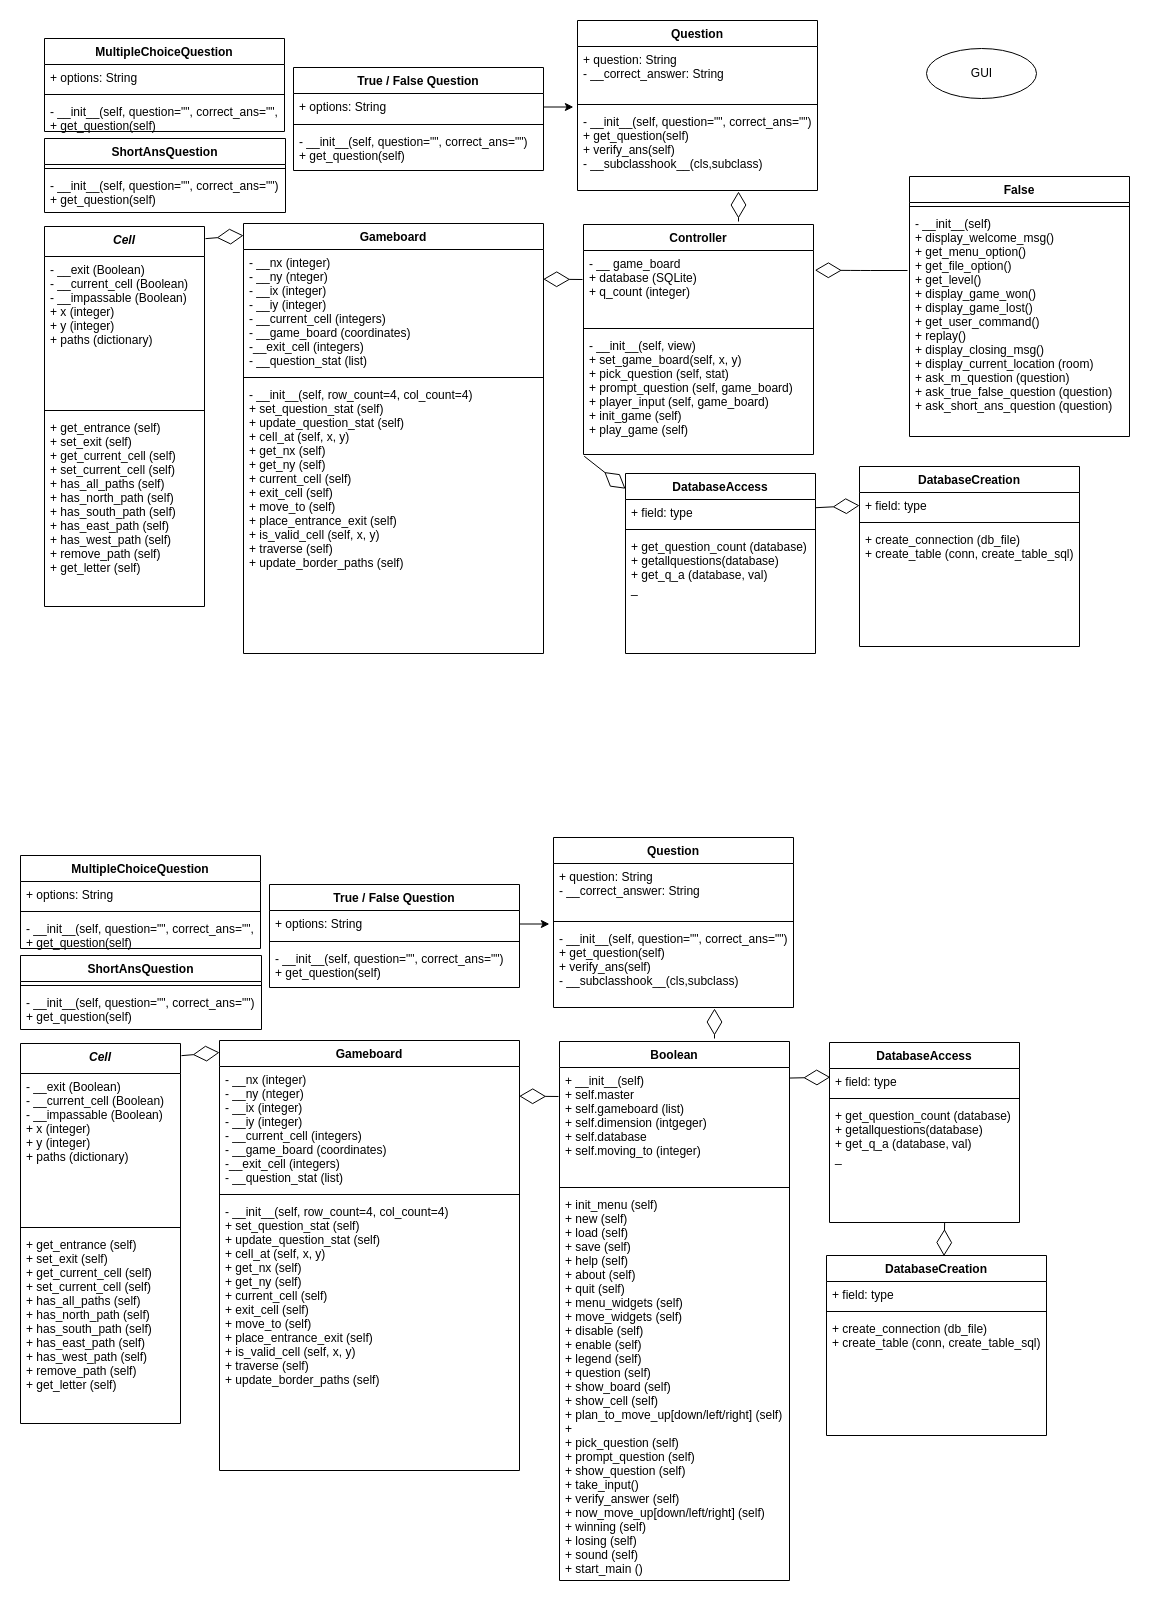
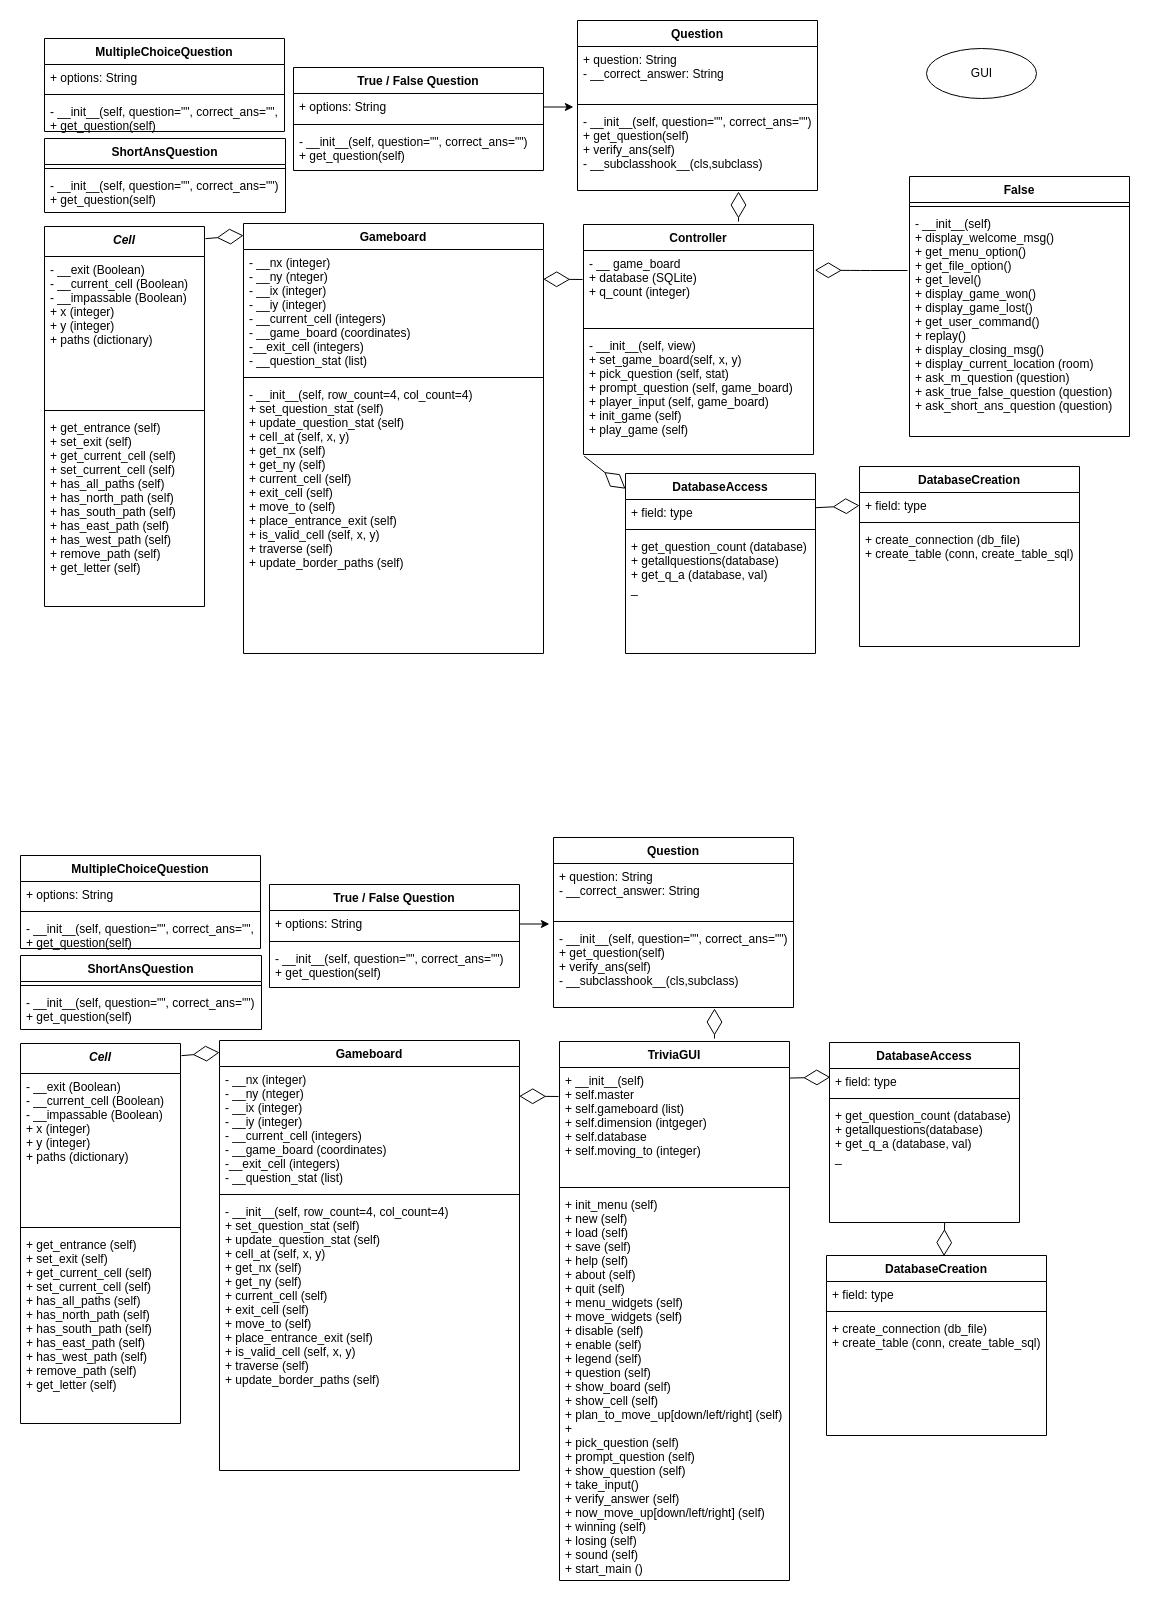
(674, 1055) -> (674, 1055)
